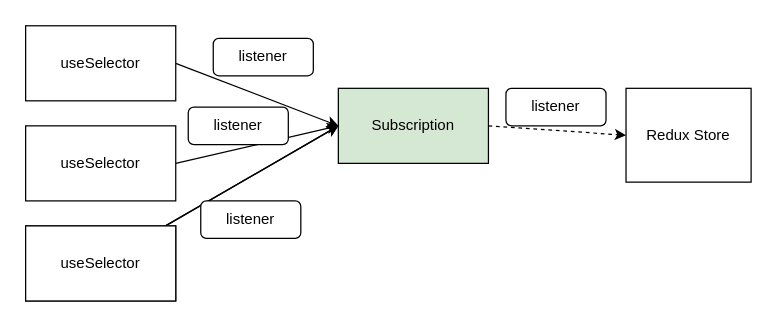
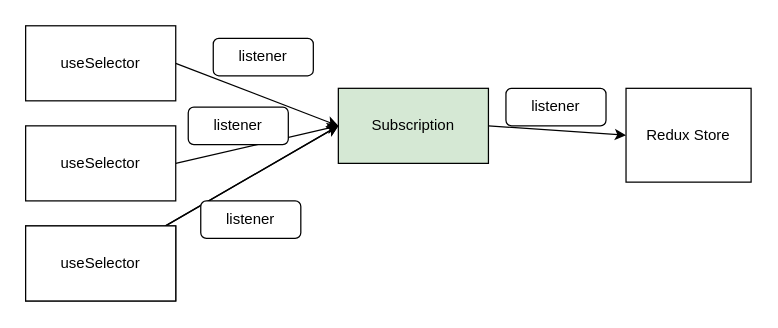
(553, 130) -> (553, 130)
